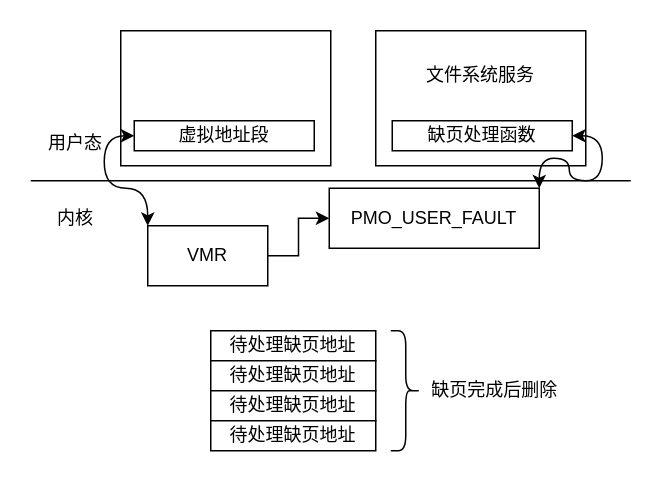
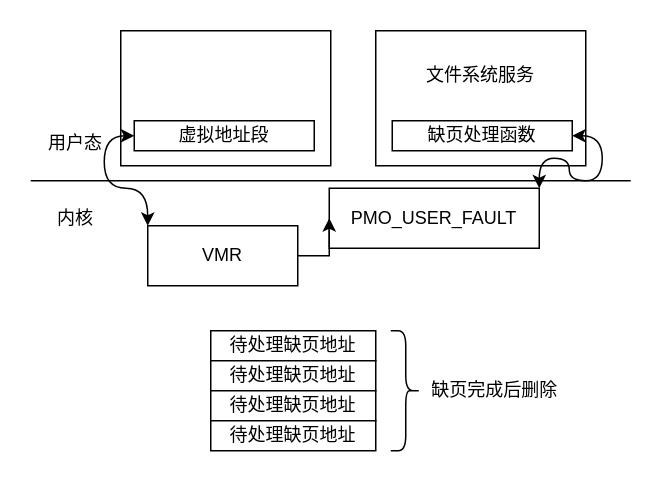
(208, 256) -> (223, 256)
